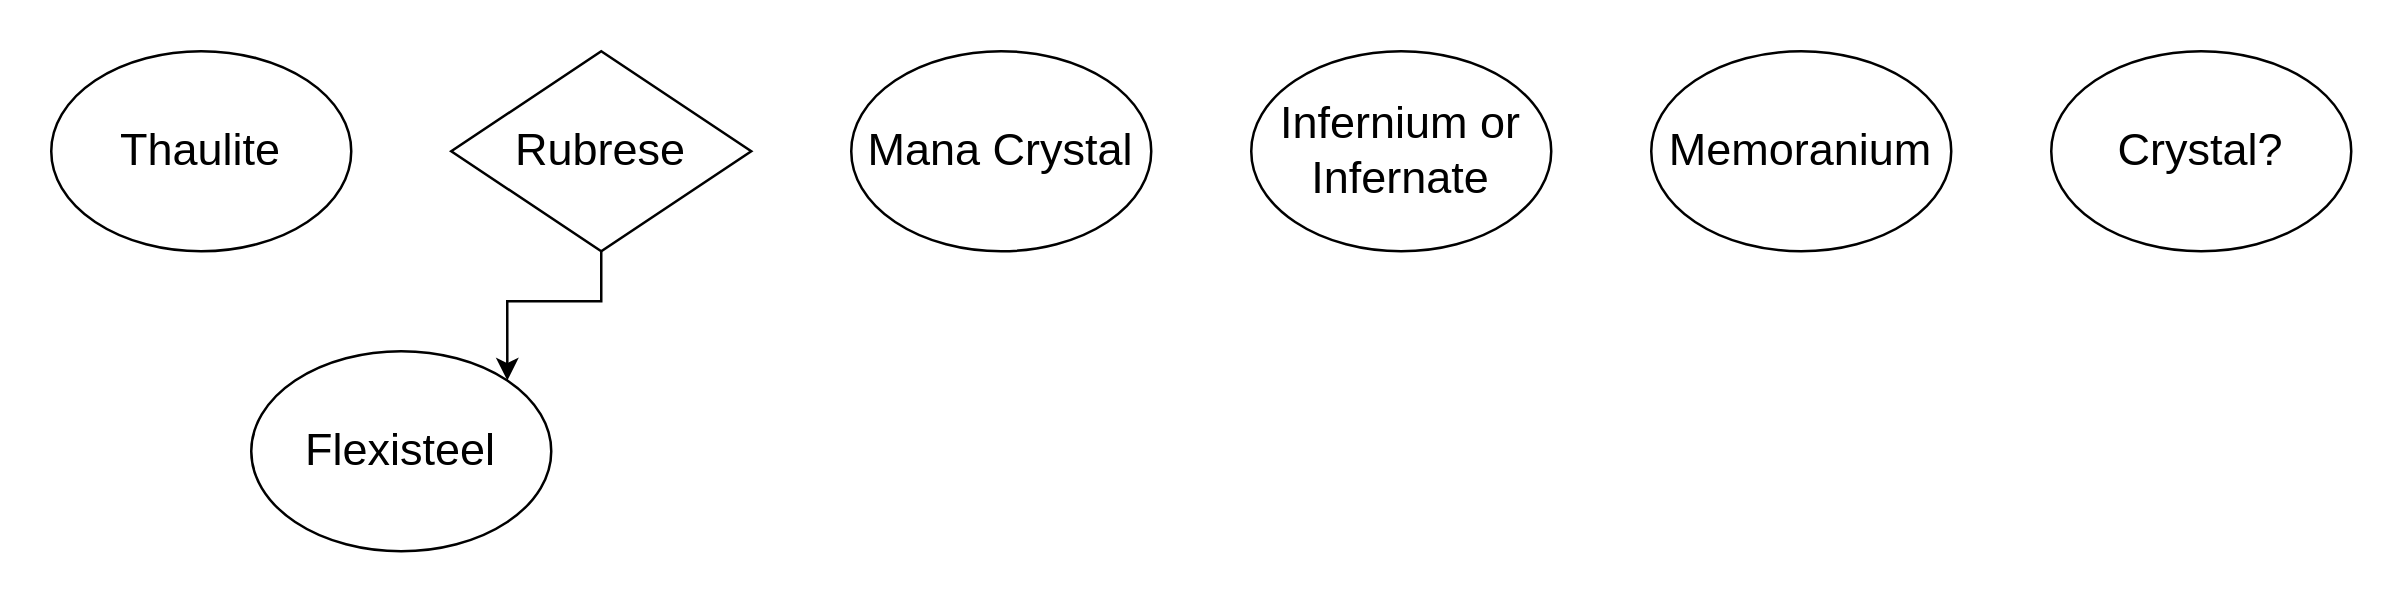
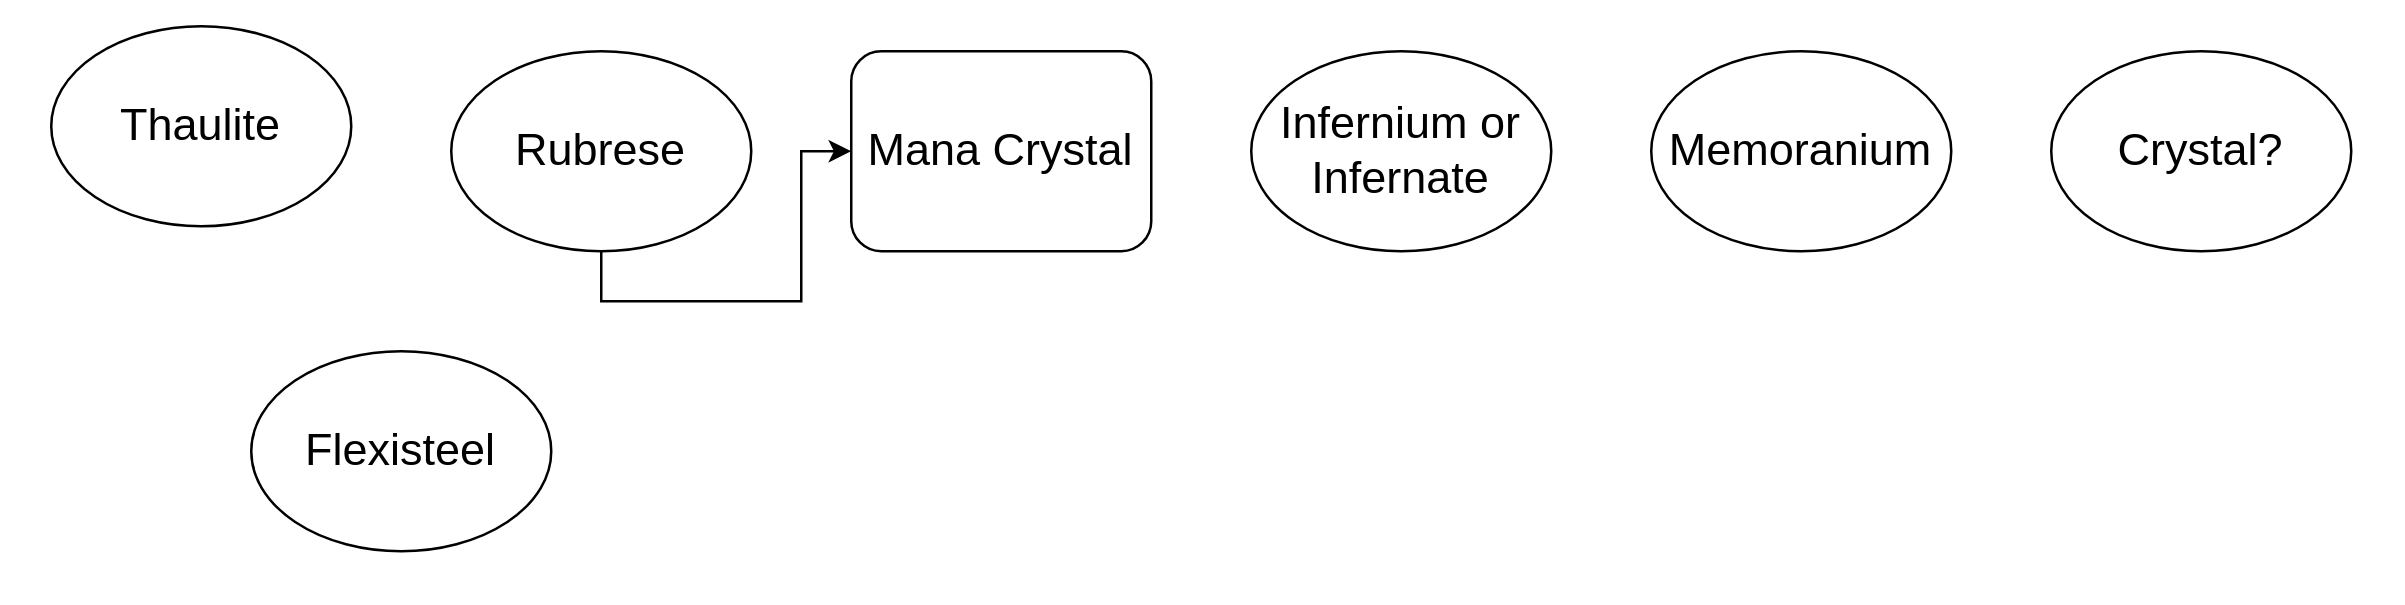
(201, 151) -> (201, 126)
(601, 151) -> (601, 151)
(1001, 151) -> (1001, 151)
(524, 301) -> (791, 301)
